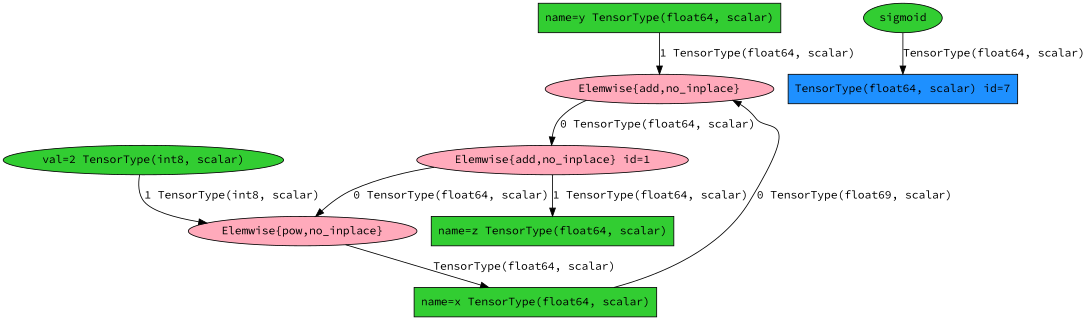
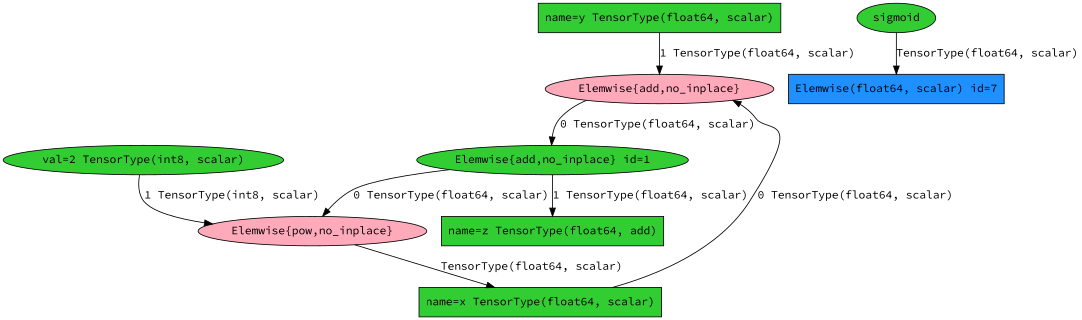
(903, 89) -> (896, 89)
(553, 160) -> (553, 160)
(855, 196) -> (856, 196)
(553, 231) -> (553, 231)
